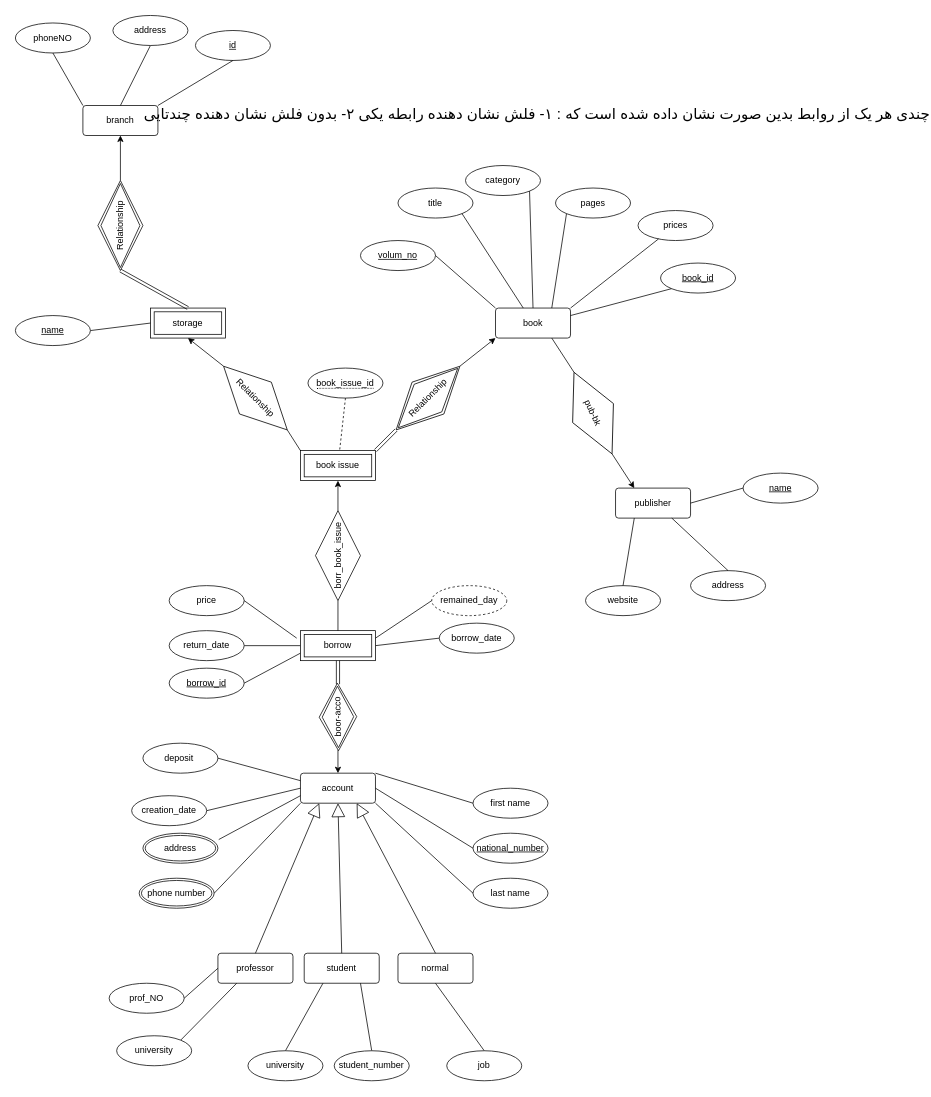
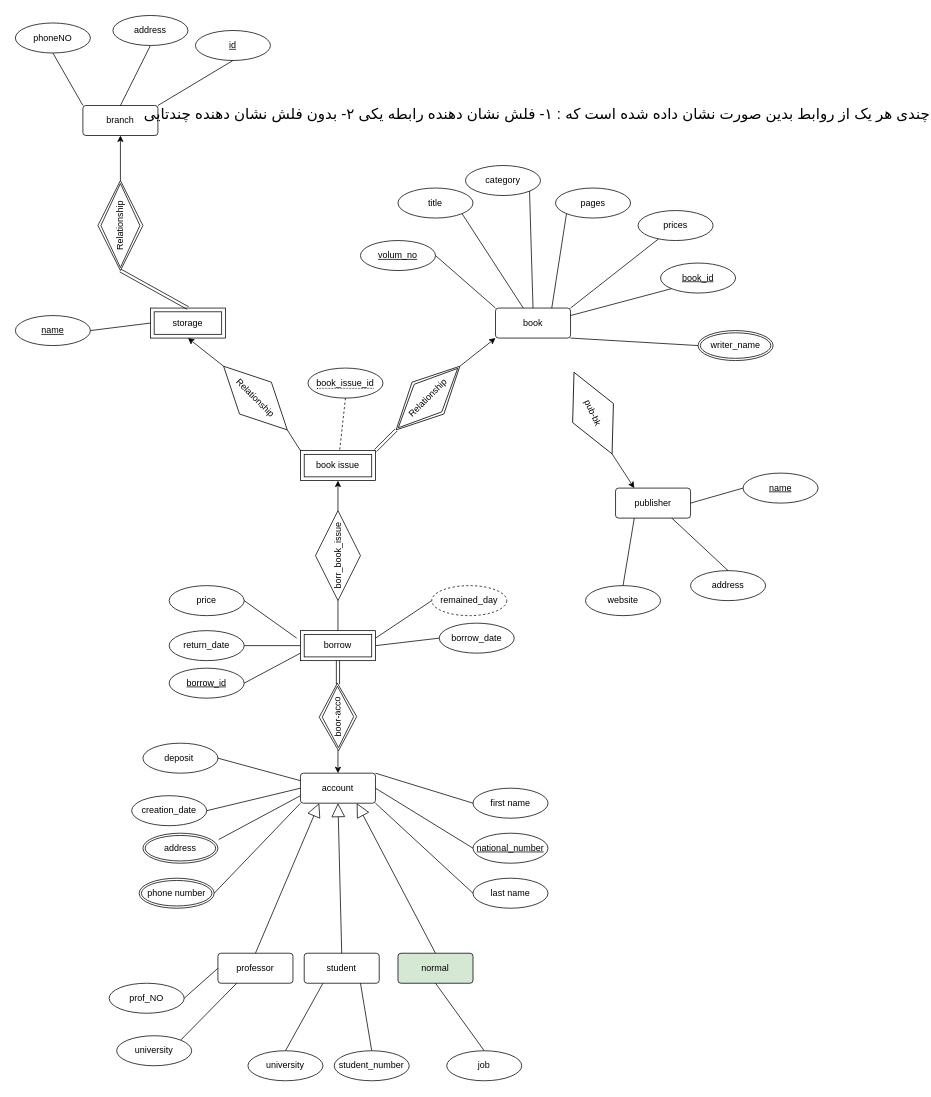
none -> (634, 342)
none -> (735, 345)
(563, 355) -> none
(435, 968) -> (435, 968)
